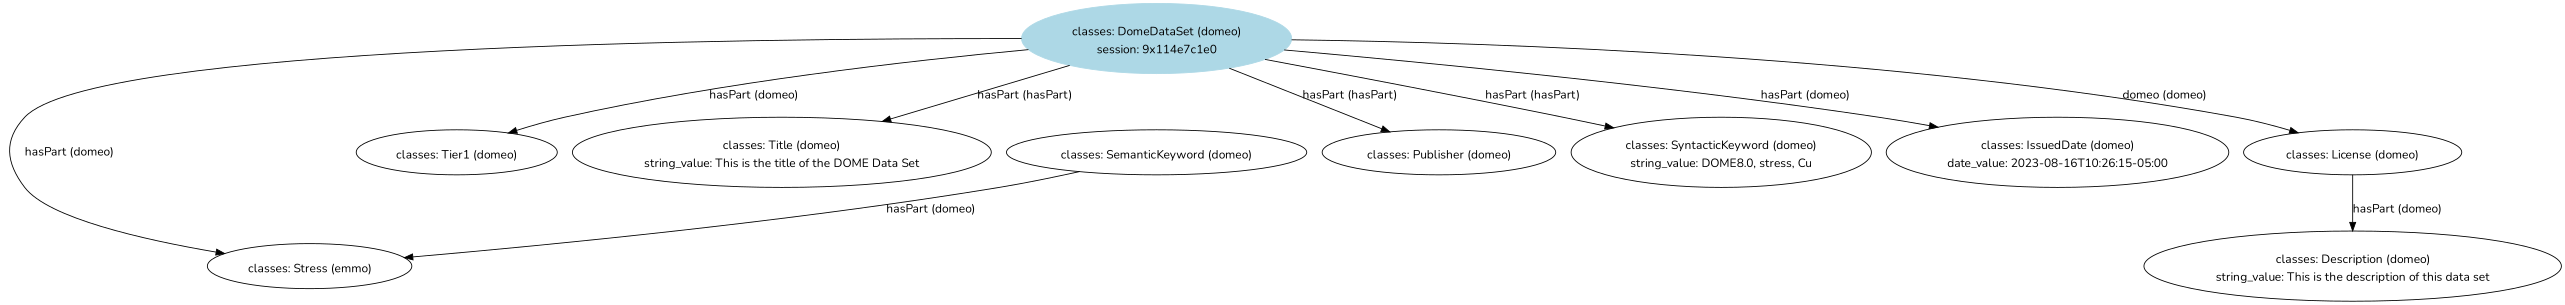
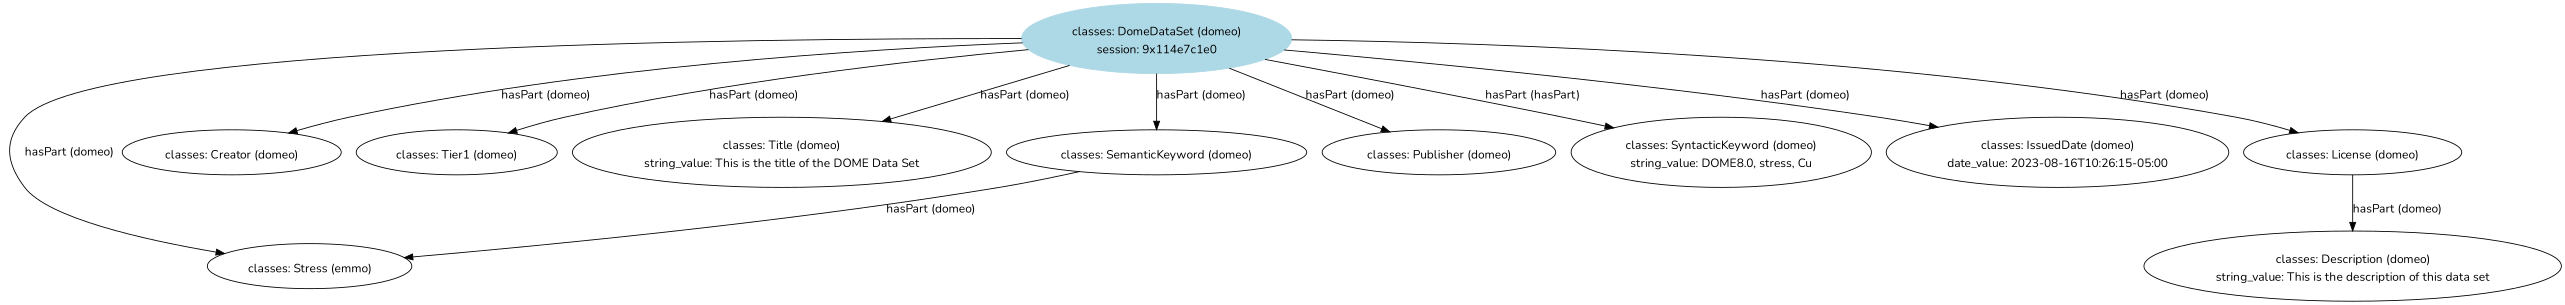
(1025, 95) -> (1025, 95)
(1350, 95) -> (1350, 95)
(2165, 95) -> (2165, 95)
none -> (1157, 97)
none -> (232, 152)
